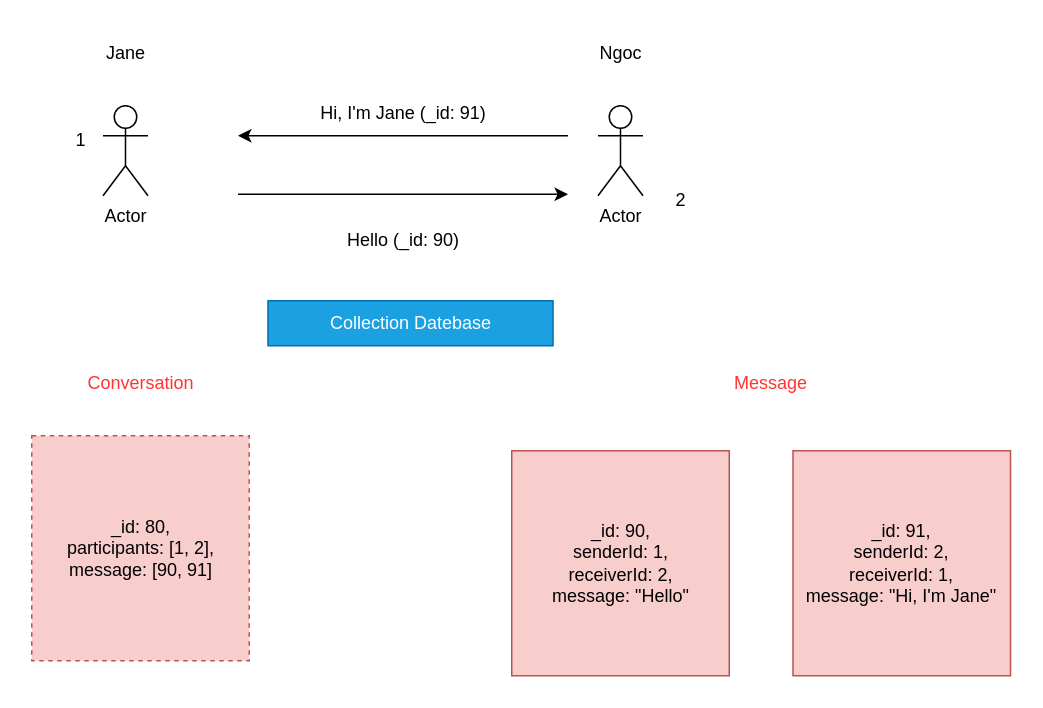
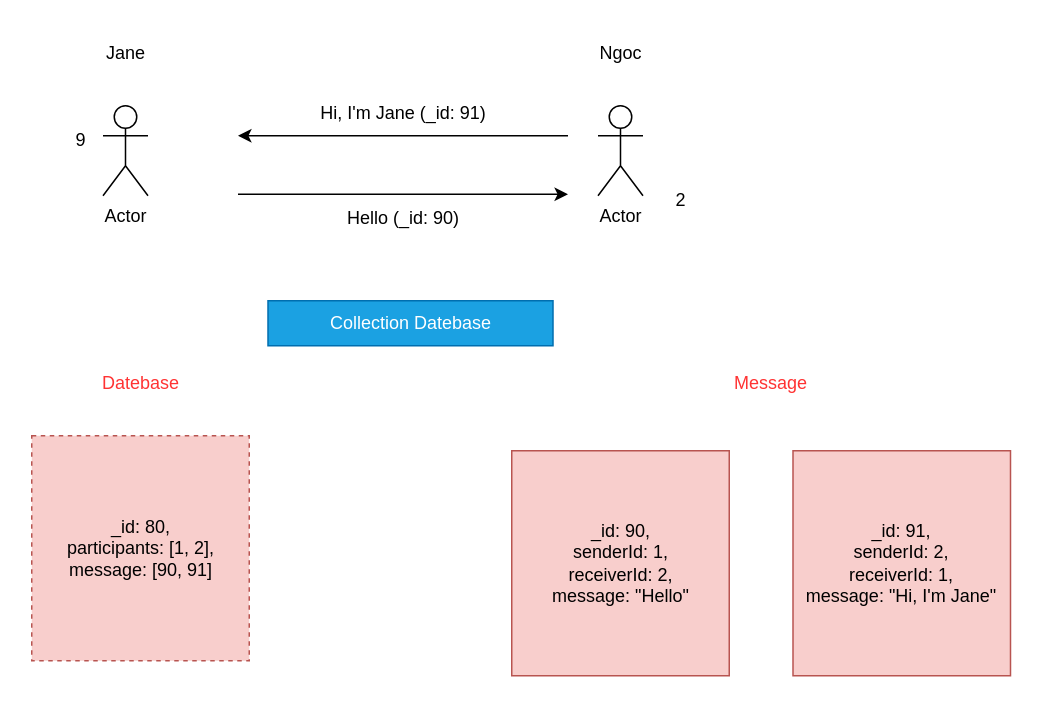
(81, 140) -> (81, 140)
(403, 241) -> (403, 218)
(141, 383) -> (141, 383)
